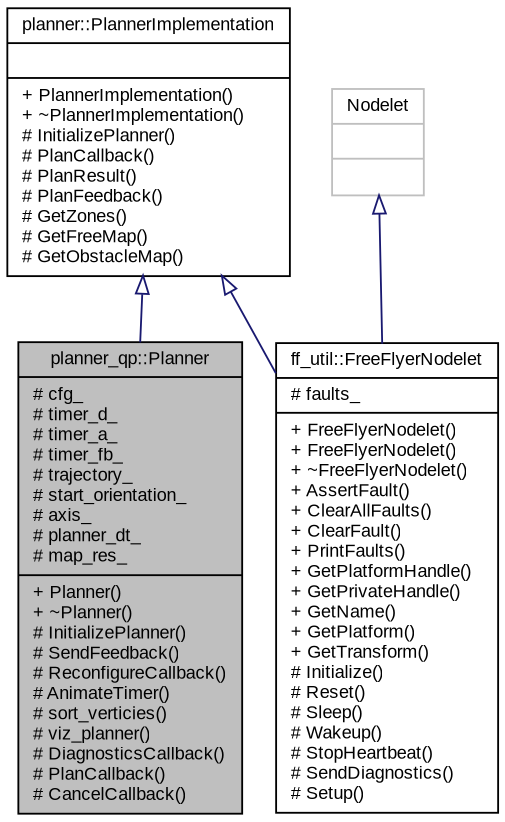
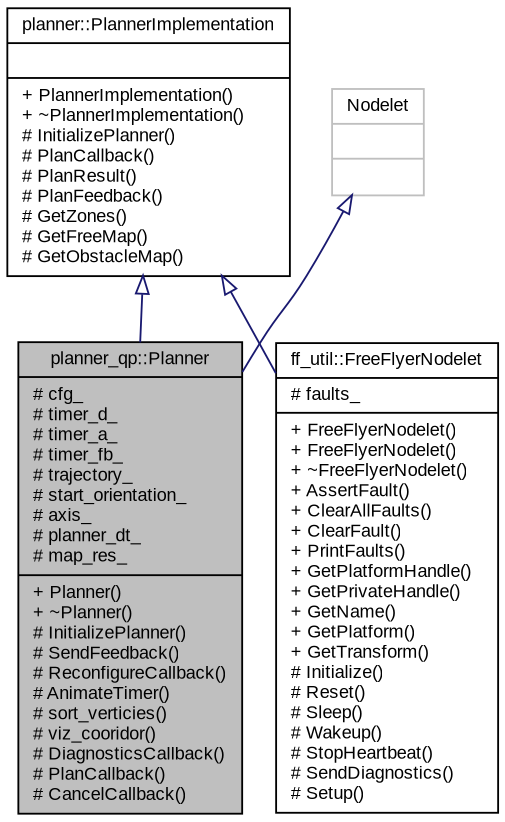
(381, 279) -> (295, 293)
(92, 734) -> (94, 734)
